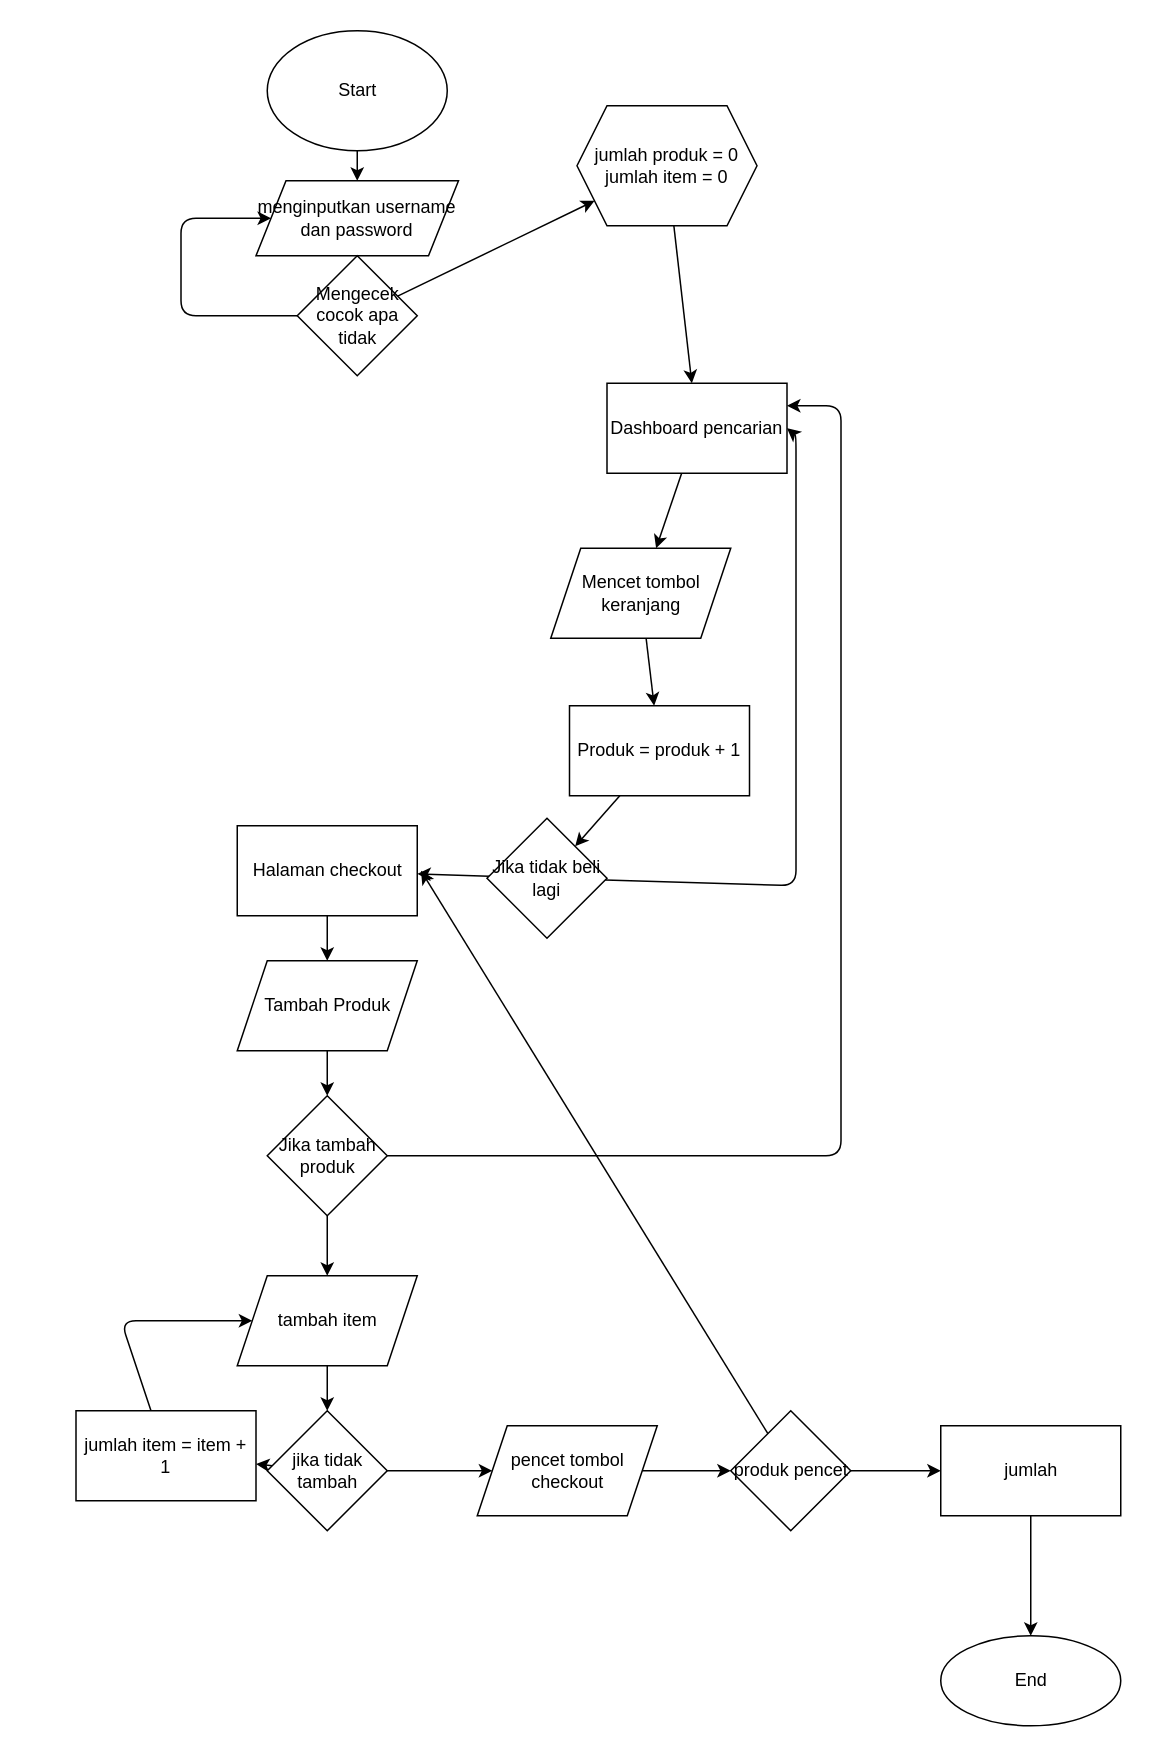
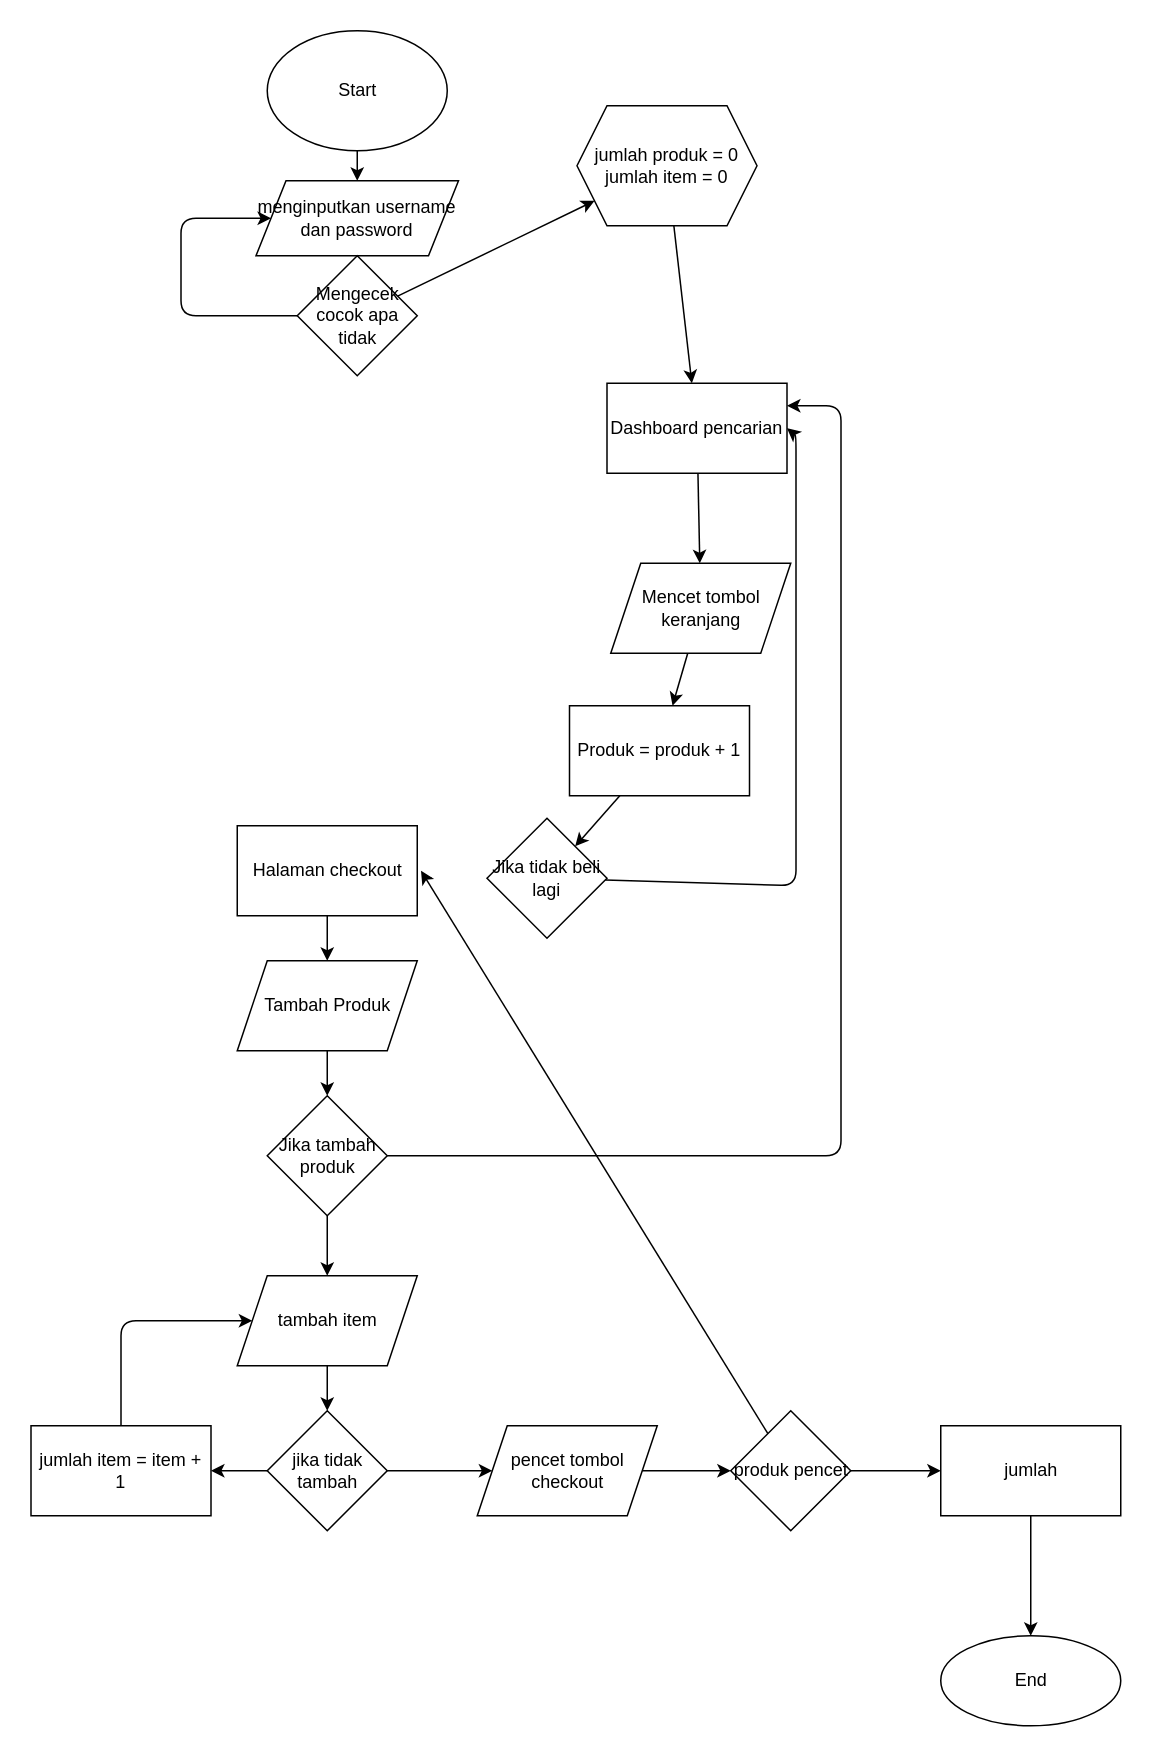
(641, 593) -> (701, 608)
(458, 875) -> none
(166, 1456) -> (121, 1471)
